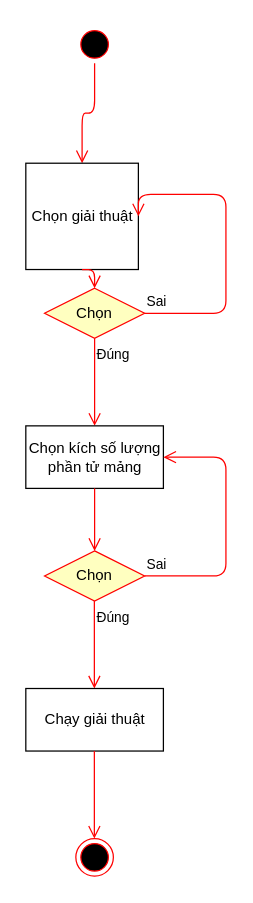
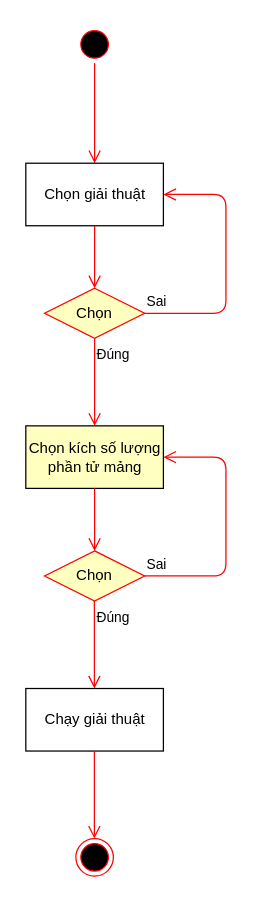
(82, 216) -> (94, 194)
(94, 457) -> (94, 457)
